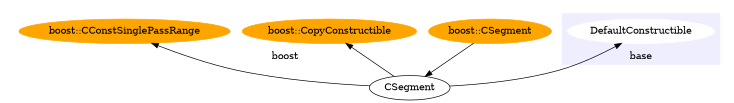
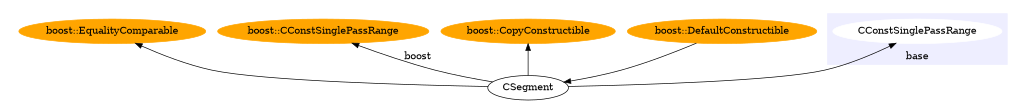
none -> (112, 31)
(490, 31) -> (722, 31)
(641, 31) -> (917, 31)
